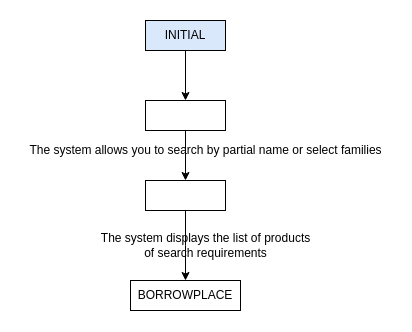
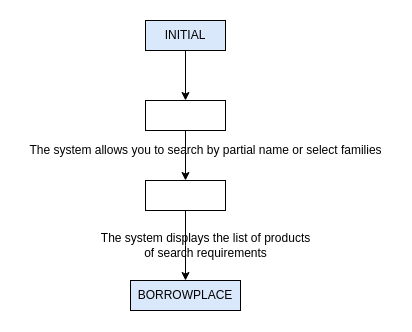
(186, 296) -> (186, 296)
